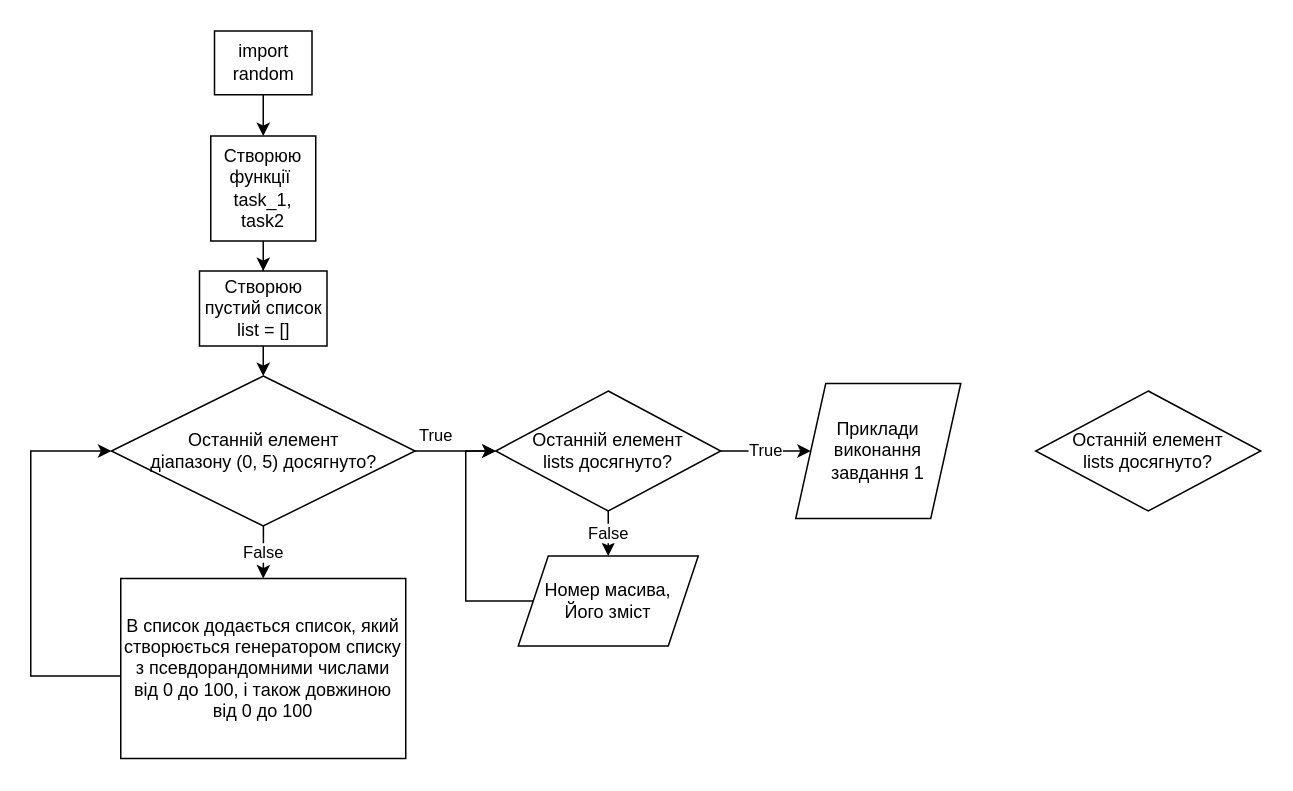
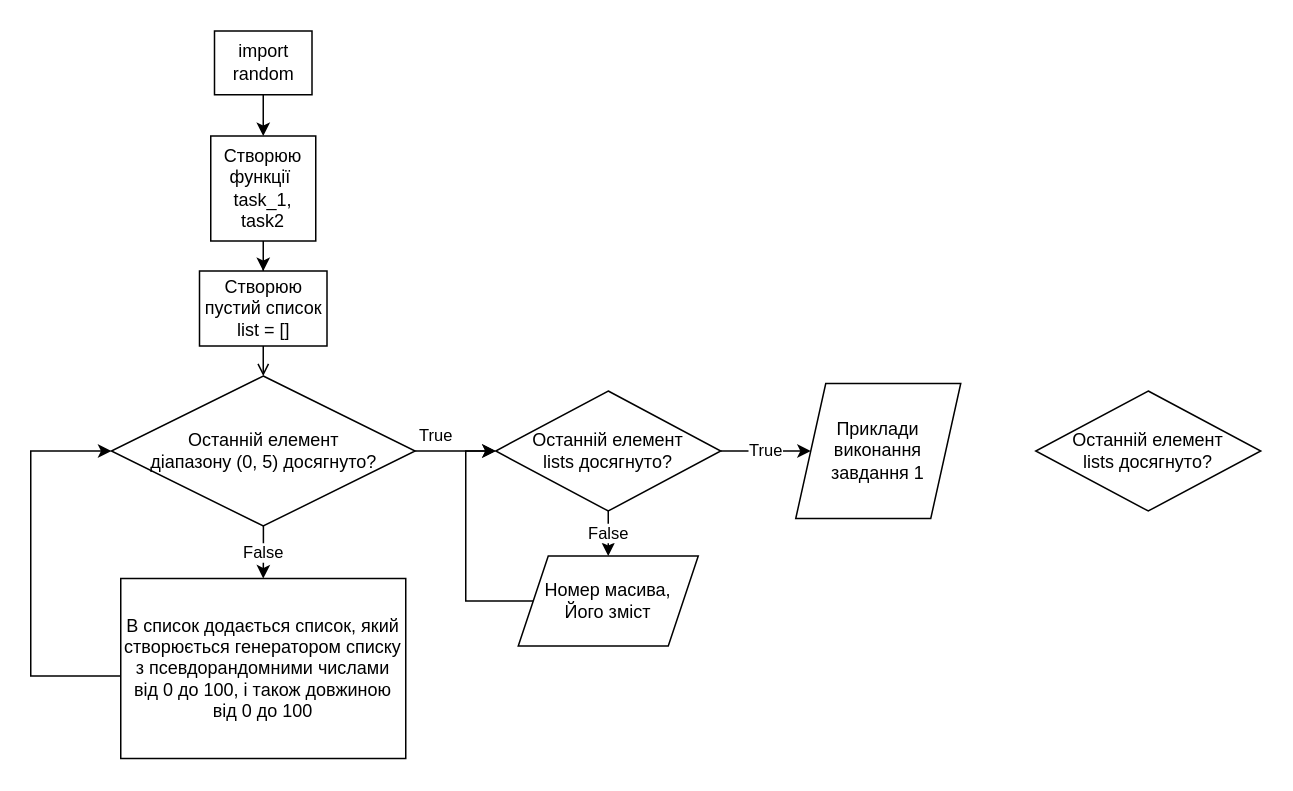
(263, 364) -> (263, 367)
